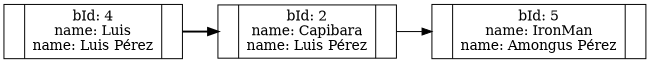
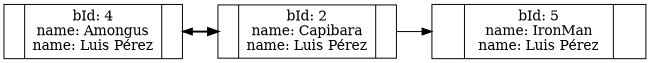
(93, 31) -> (93, 31)
none -> (205, 32)
(539, 46) -> (539, 46)
